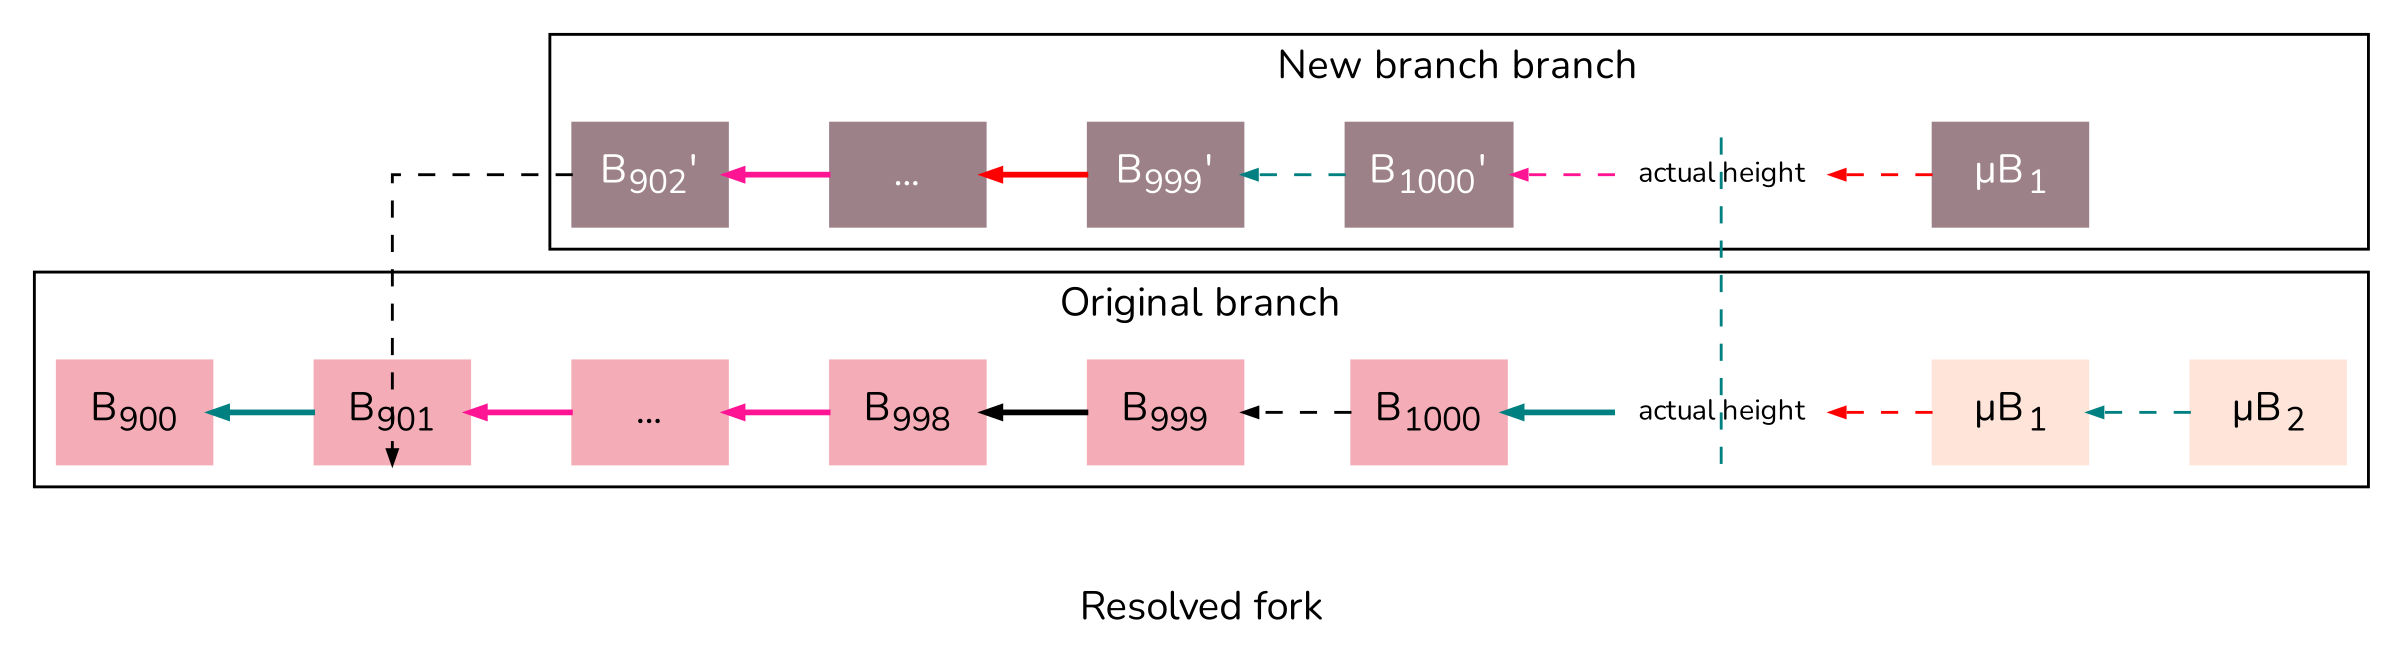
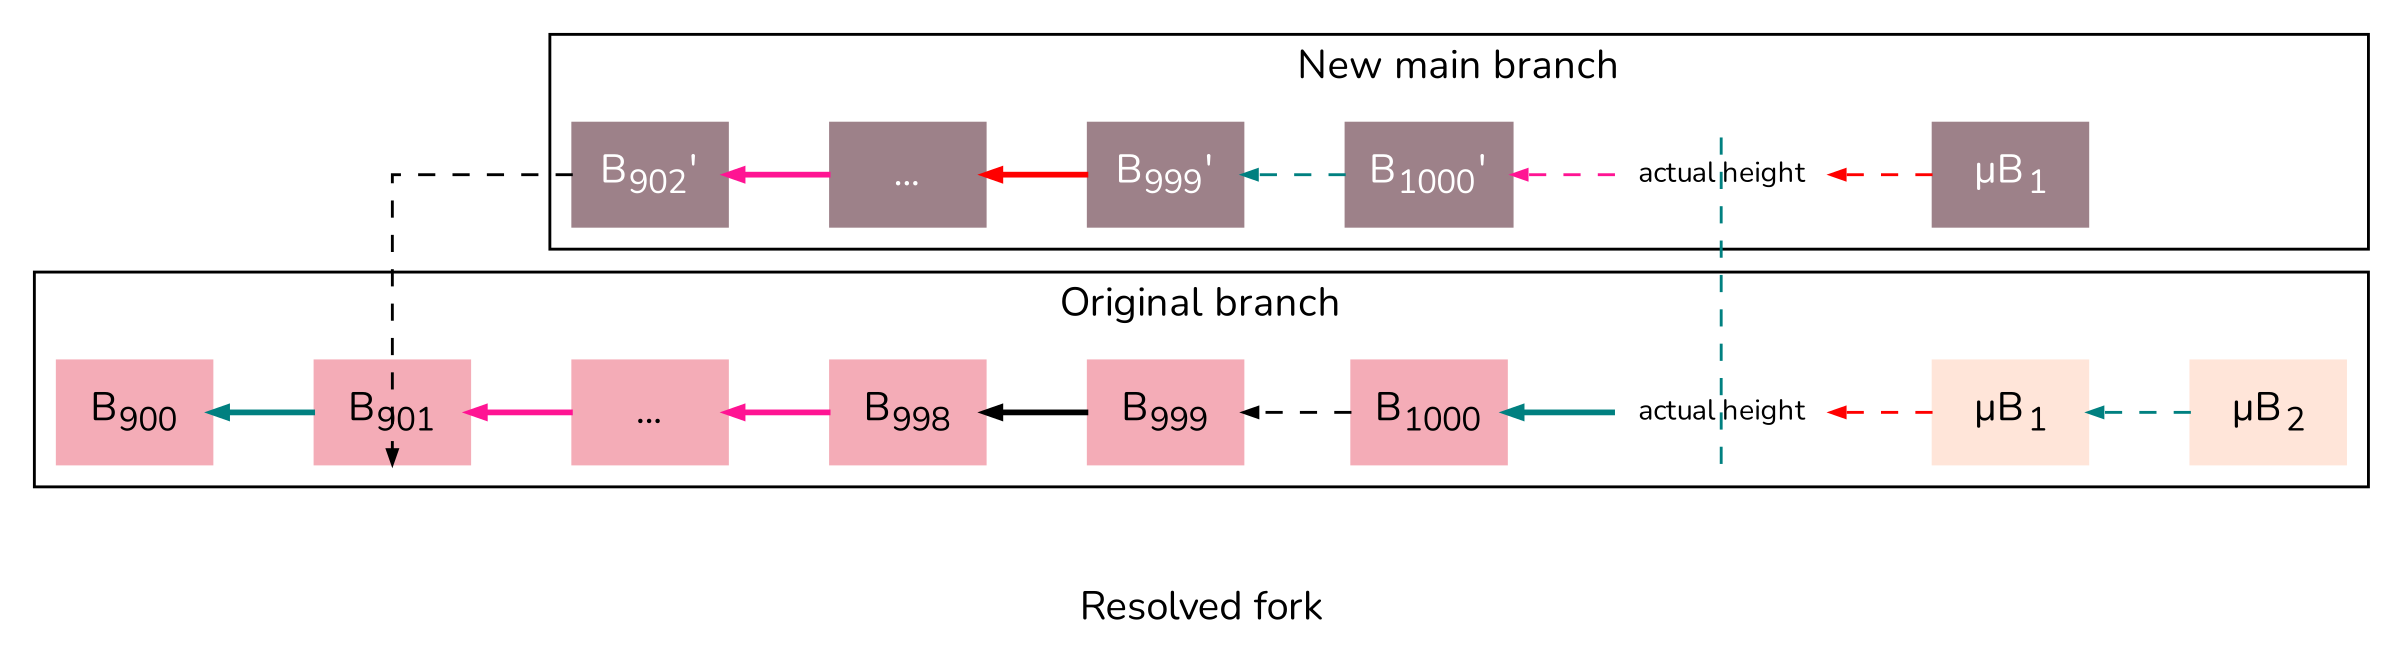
(1459, 67) -> (1459, 67)
